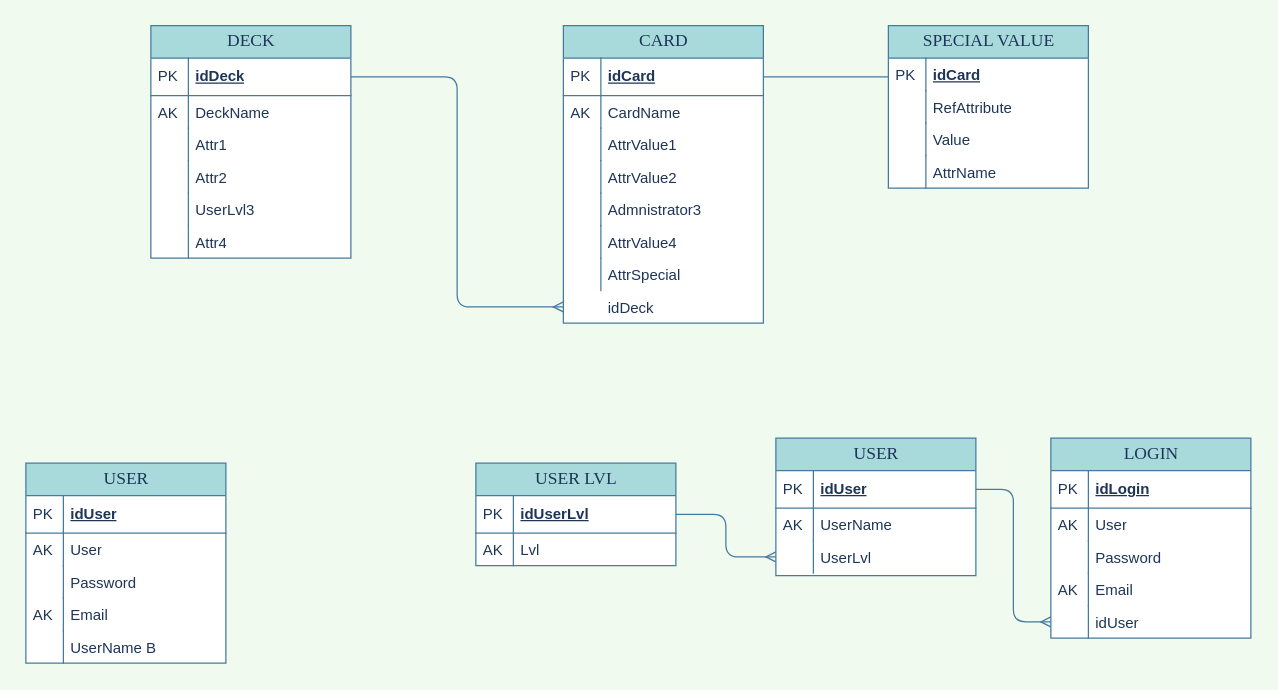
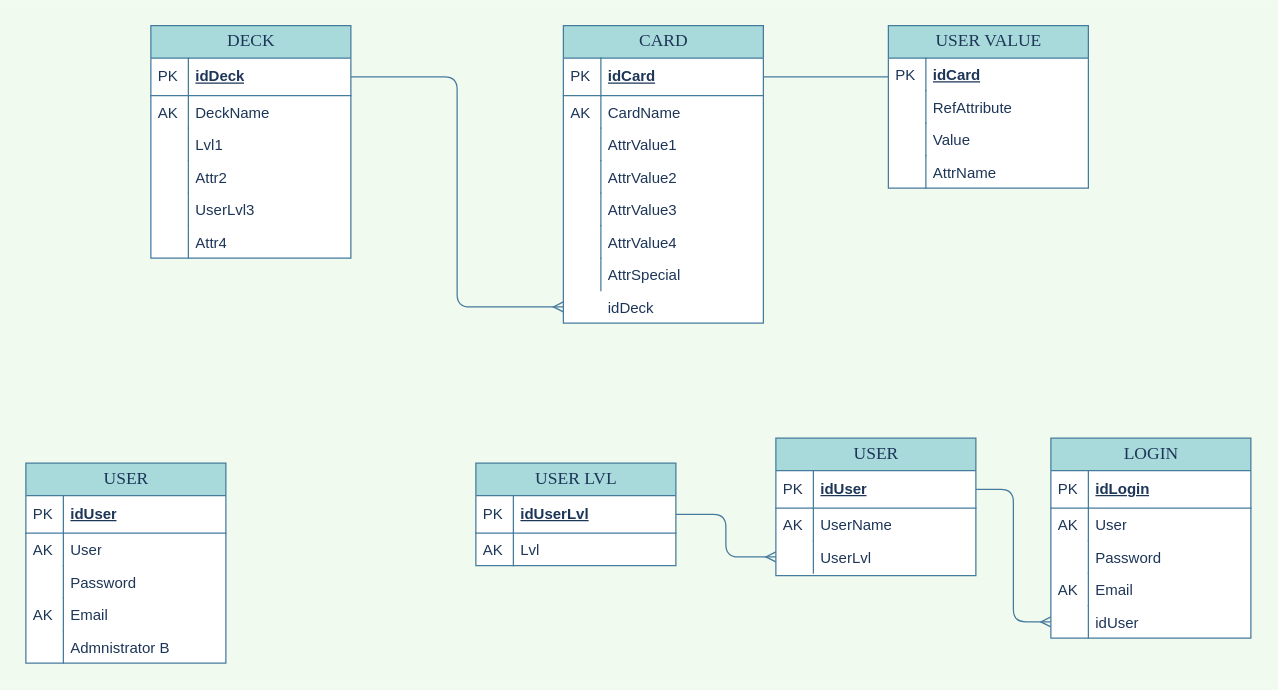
(989, 42) -> (989, 42)
(217, 146) -> (210, 146)
(661, 211) -> (648, 211)
(111, 648) -> (126, 648)
